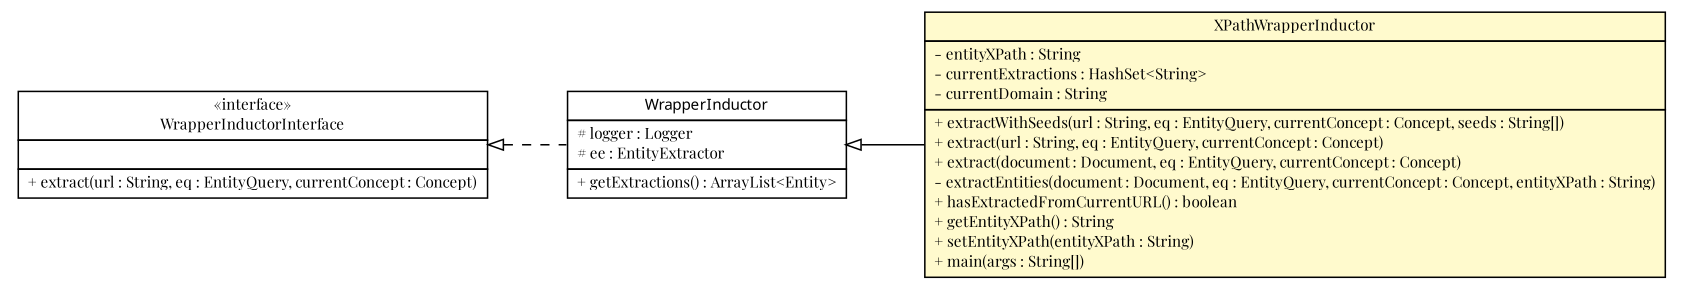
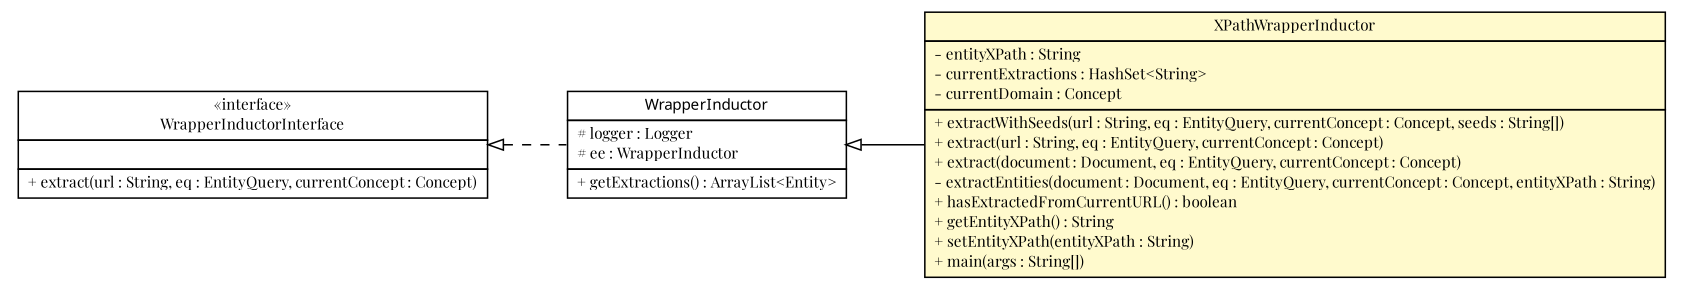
(1021, 94) -> (1028, 94)
(651, 154) -> (658, 154)
